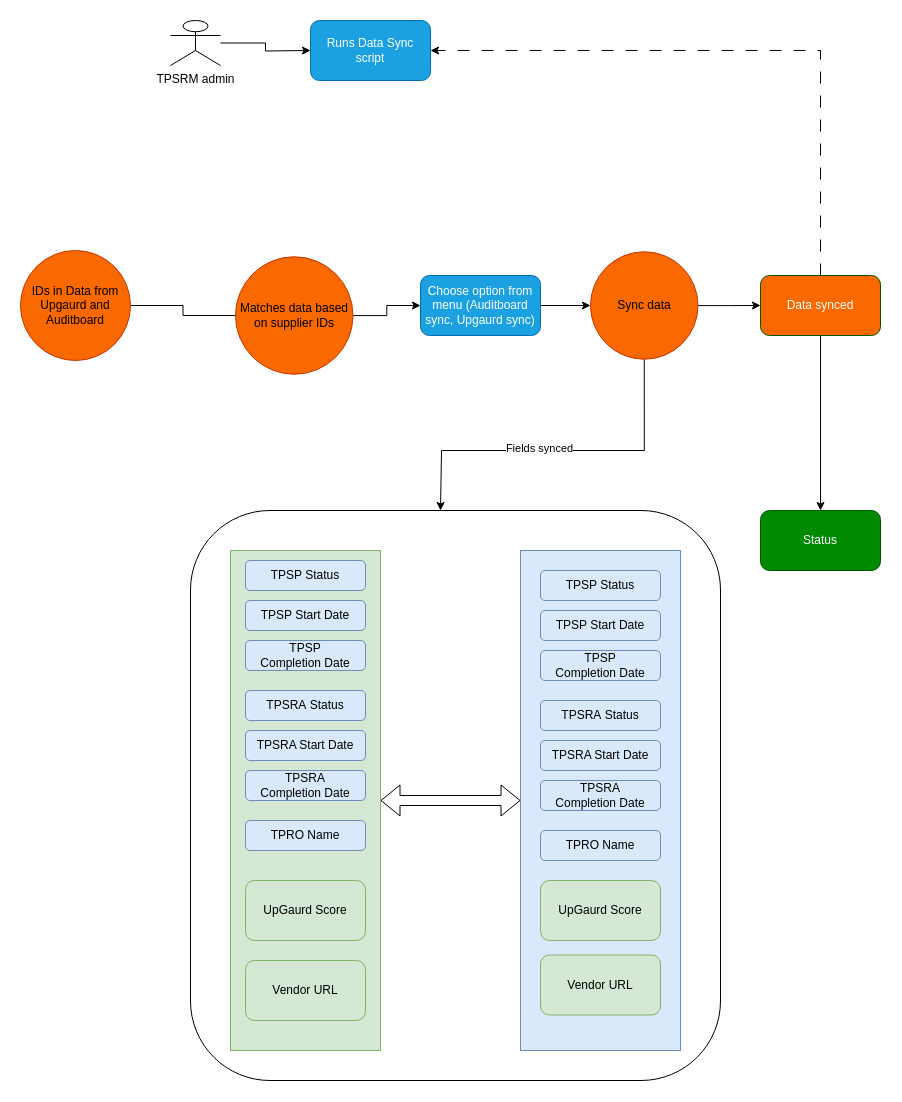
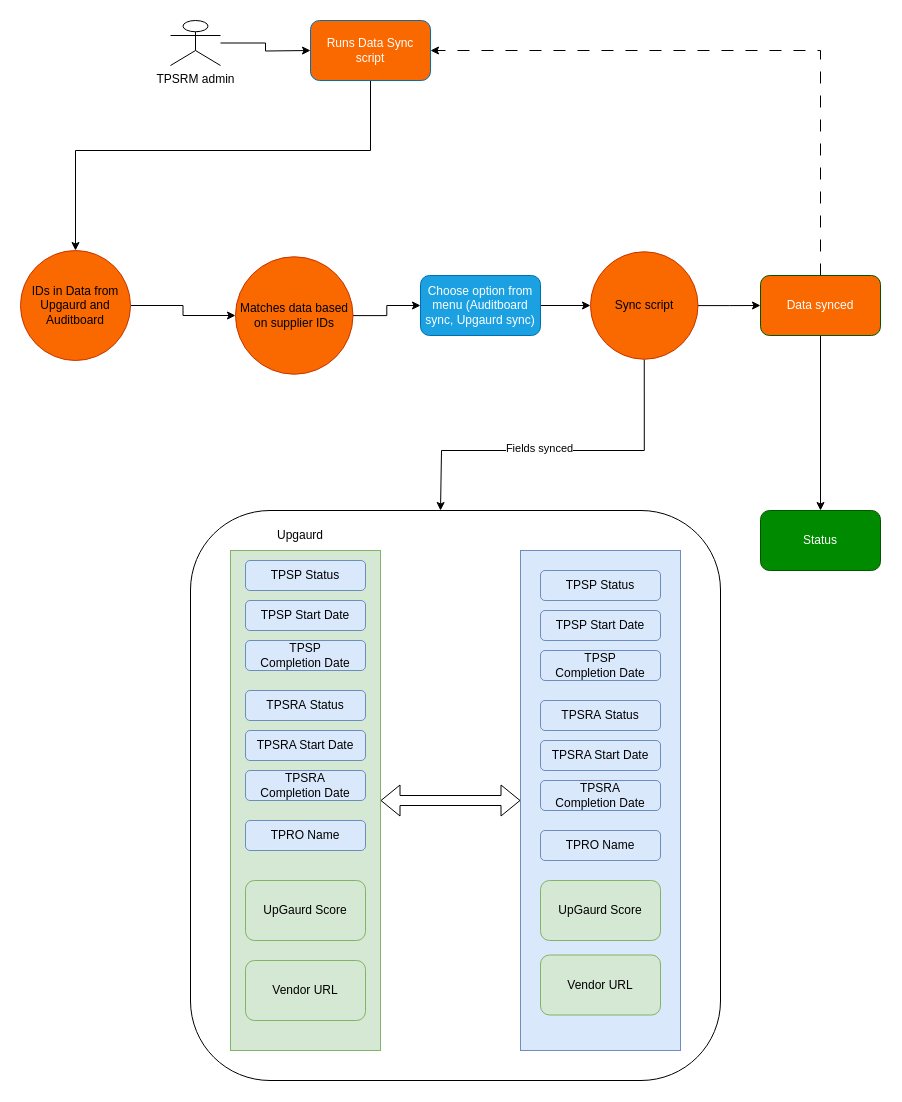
(371, 51) -> (371, 51)
none -> (212, 151)
(645, 306) -> (645, 306)
(229, 316) -> (227, 316)
none -> (301, 536)
